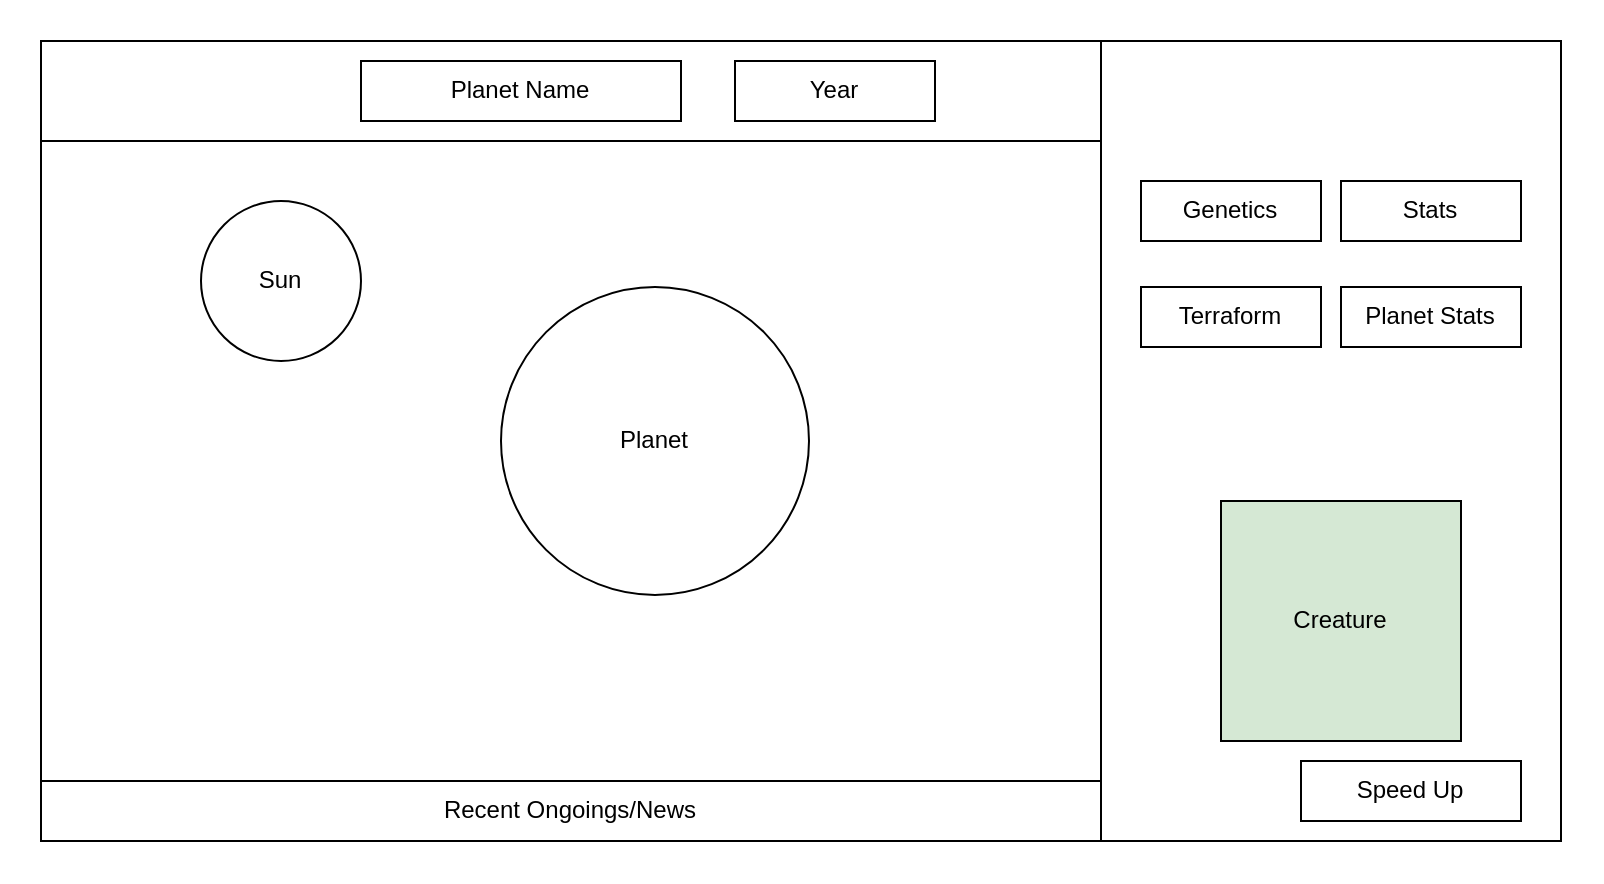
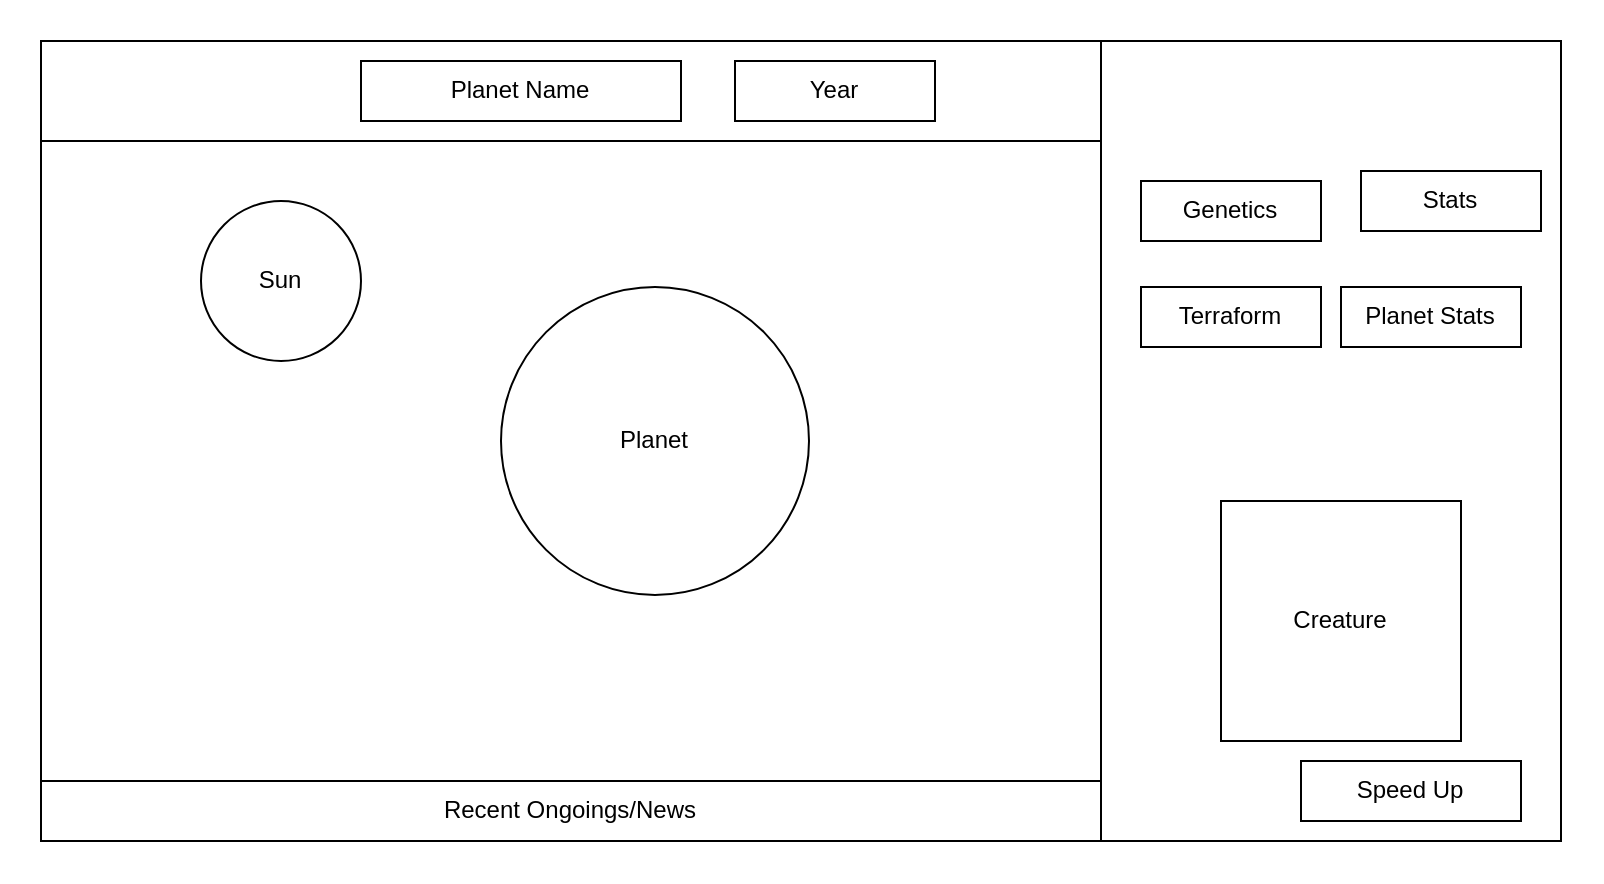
(1431, 211) -> (1451, 201)
(1341, 621) -> (1341, 621)
